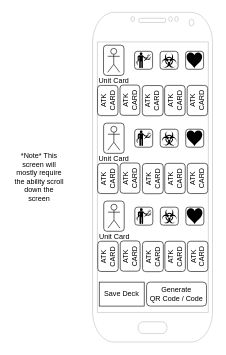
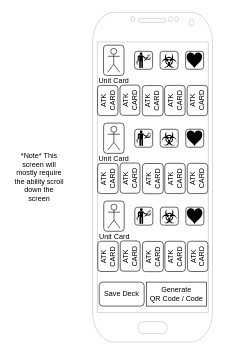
(122, 294) -> (122, 294)
(177, 294) -> (177, 294)
